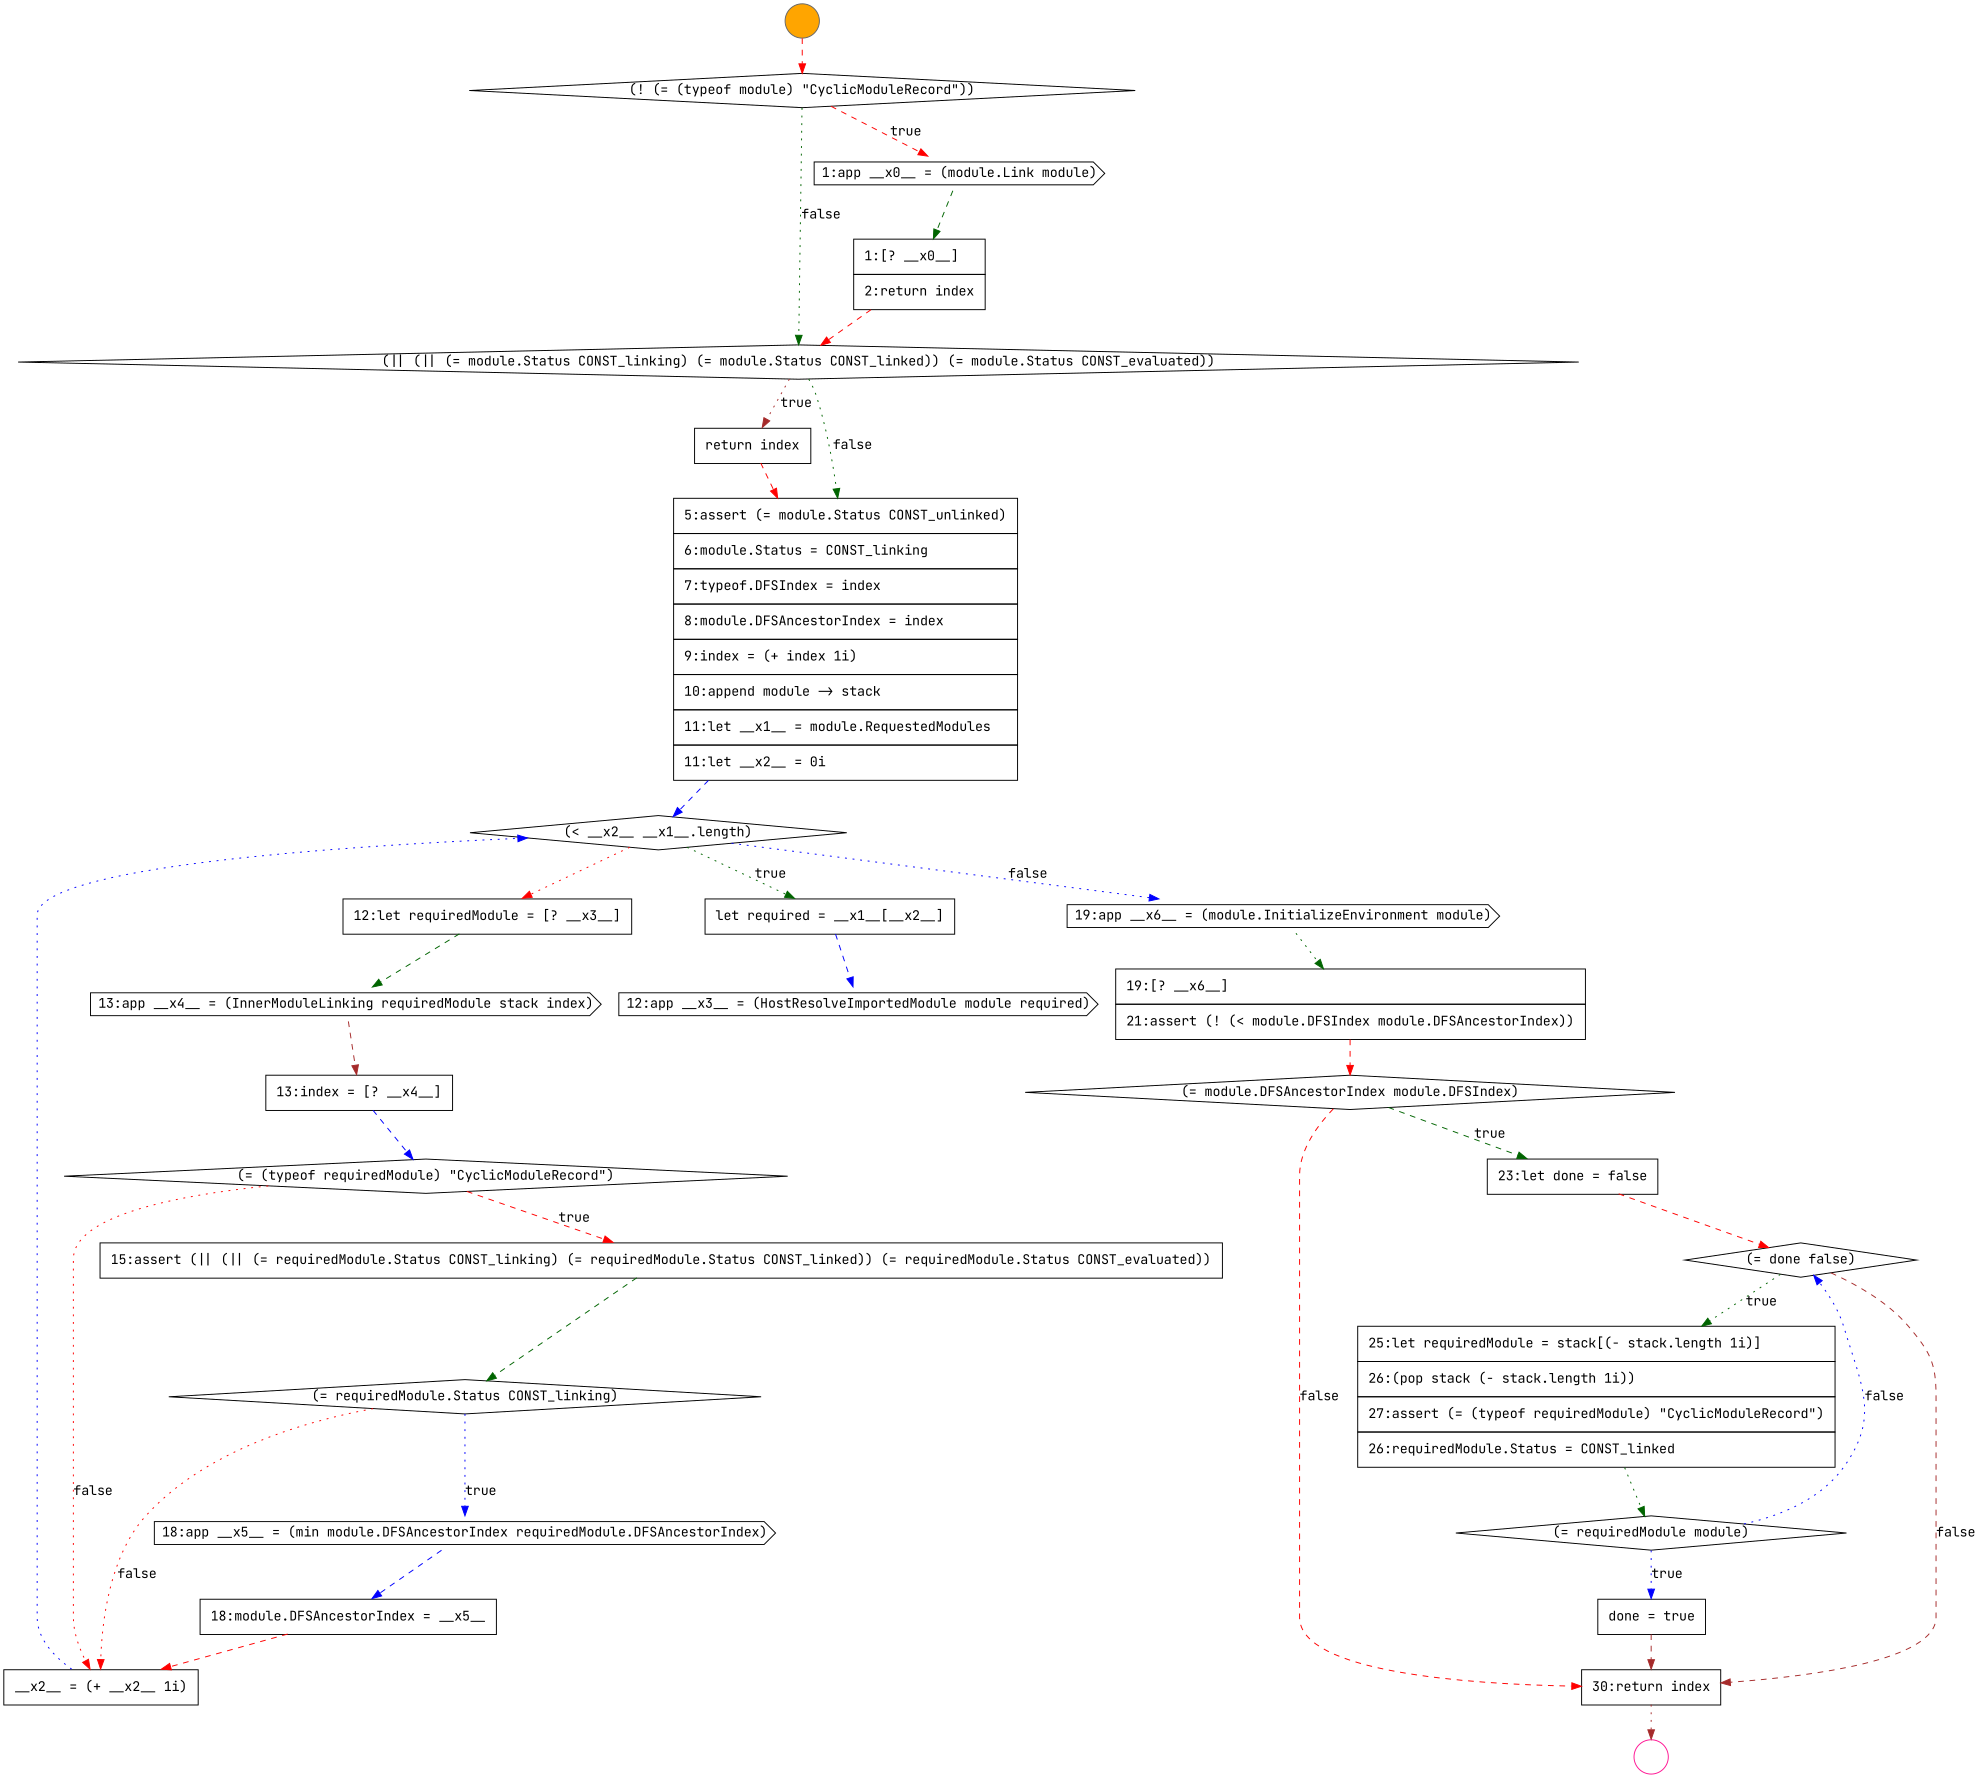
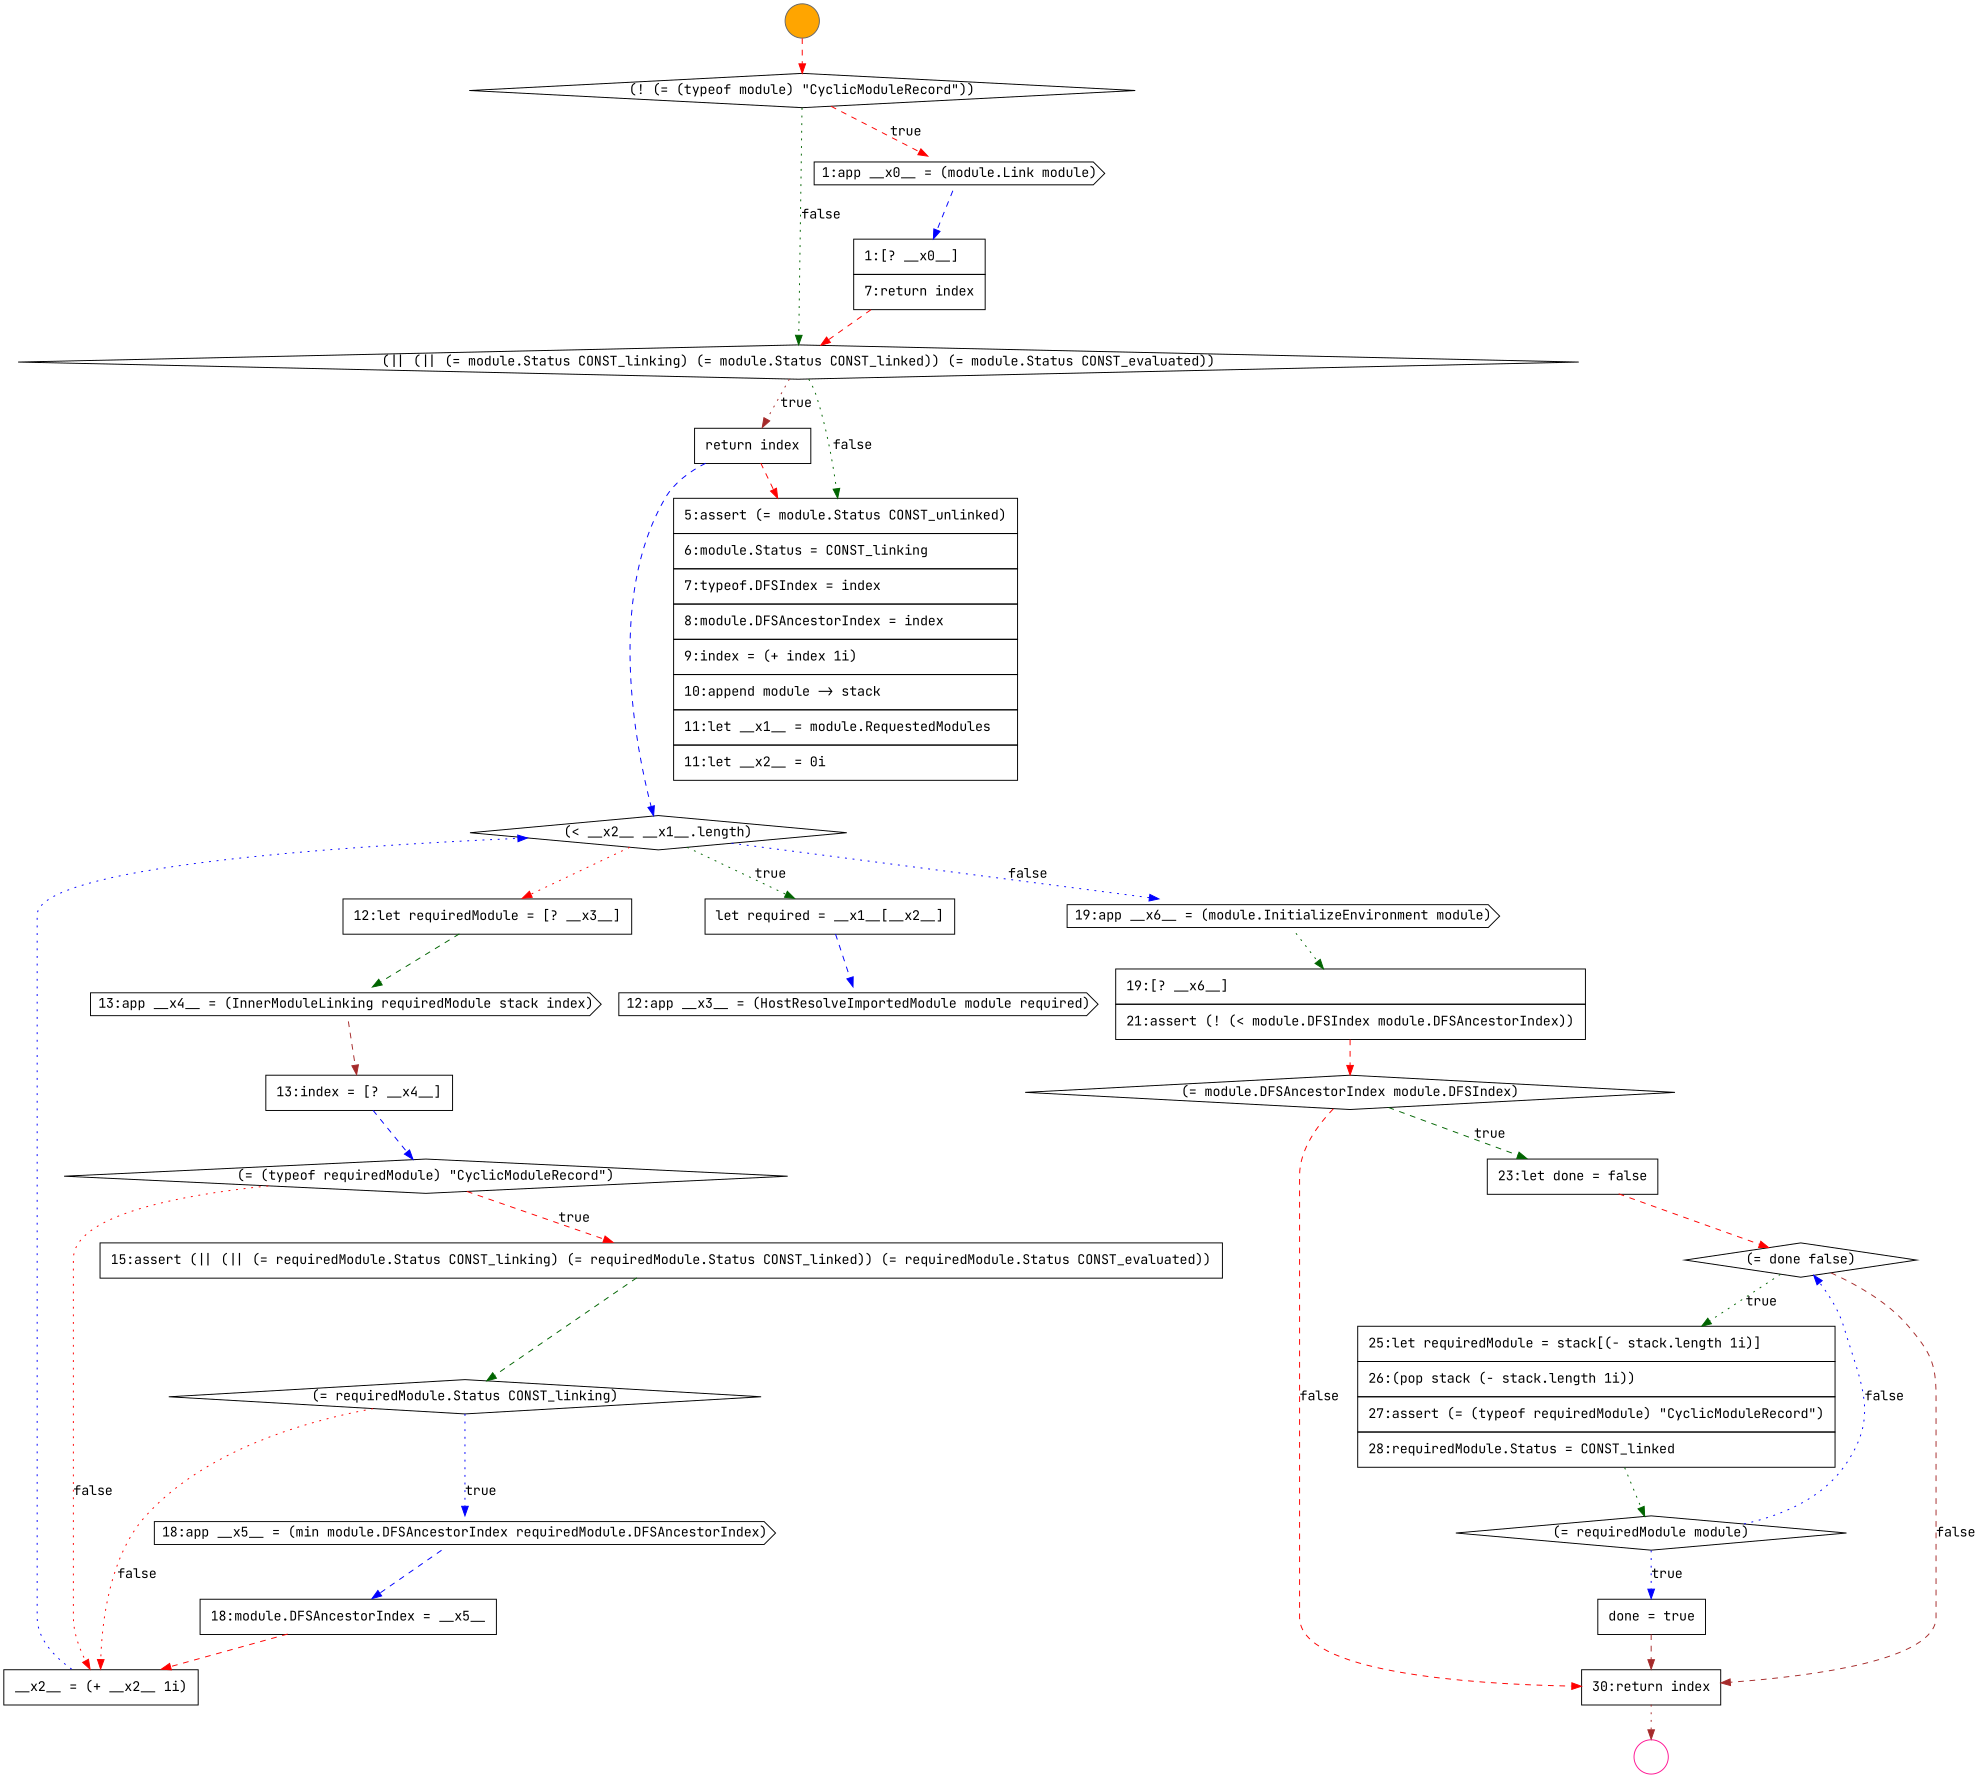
(945, 210) -> (945, 210)
(919, 292) -> (919, 292)
(694, 795) -> (631, 623)
(1522, 1449) -> (1522, 1449)
